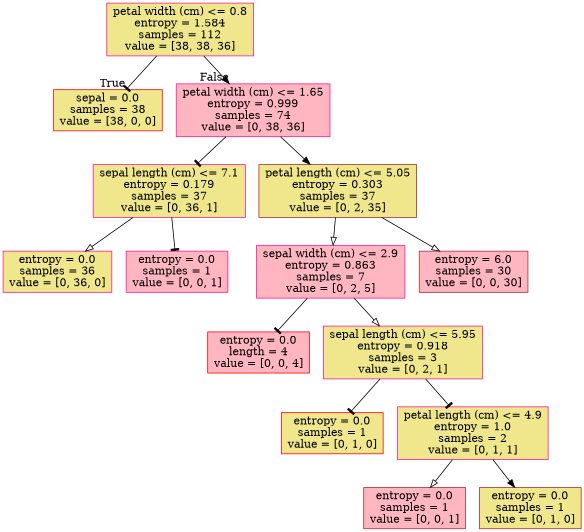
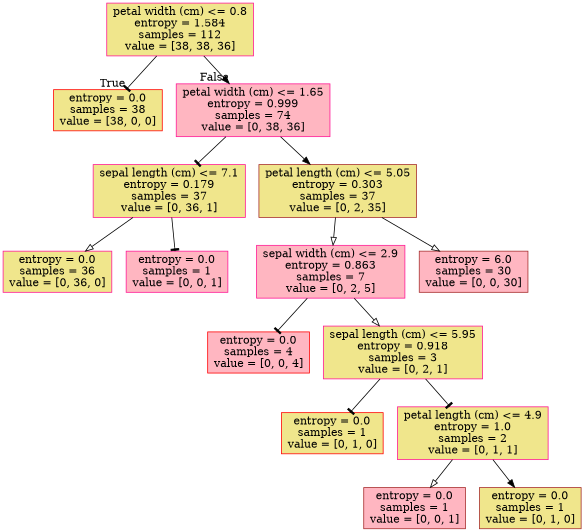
(108, 110) -> (108, 110)
(259, 352) -> (259, 352)
